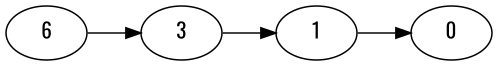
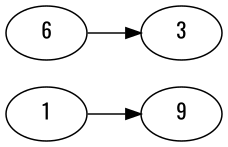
(242, 33) -> none
(452, 33) -> (182, 114)
